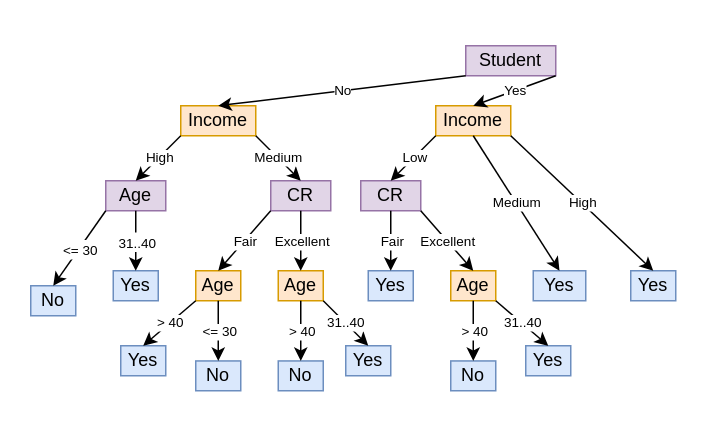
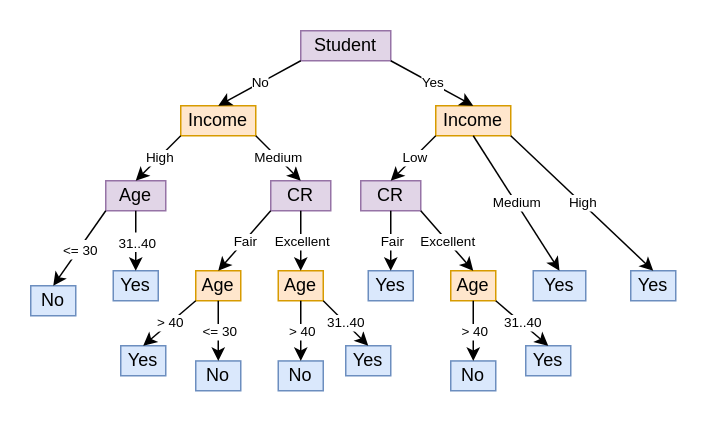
(511, 61) -> (346, 46)
